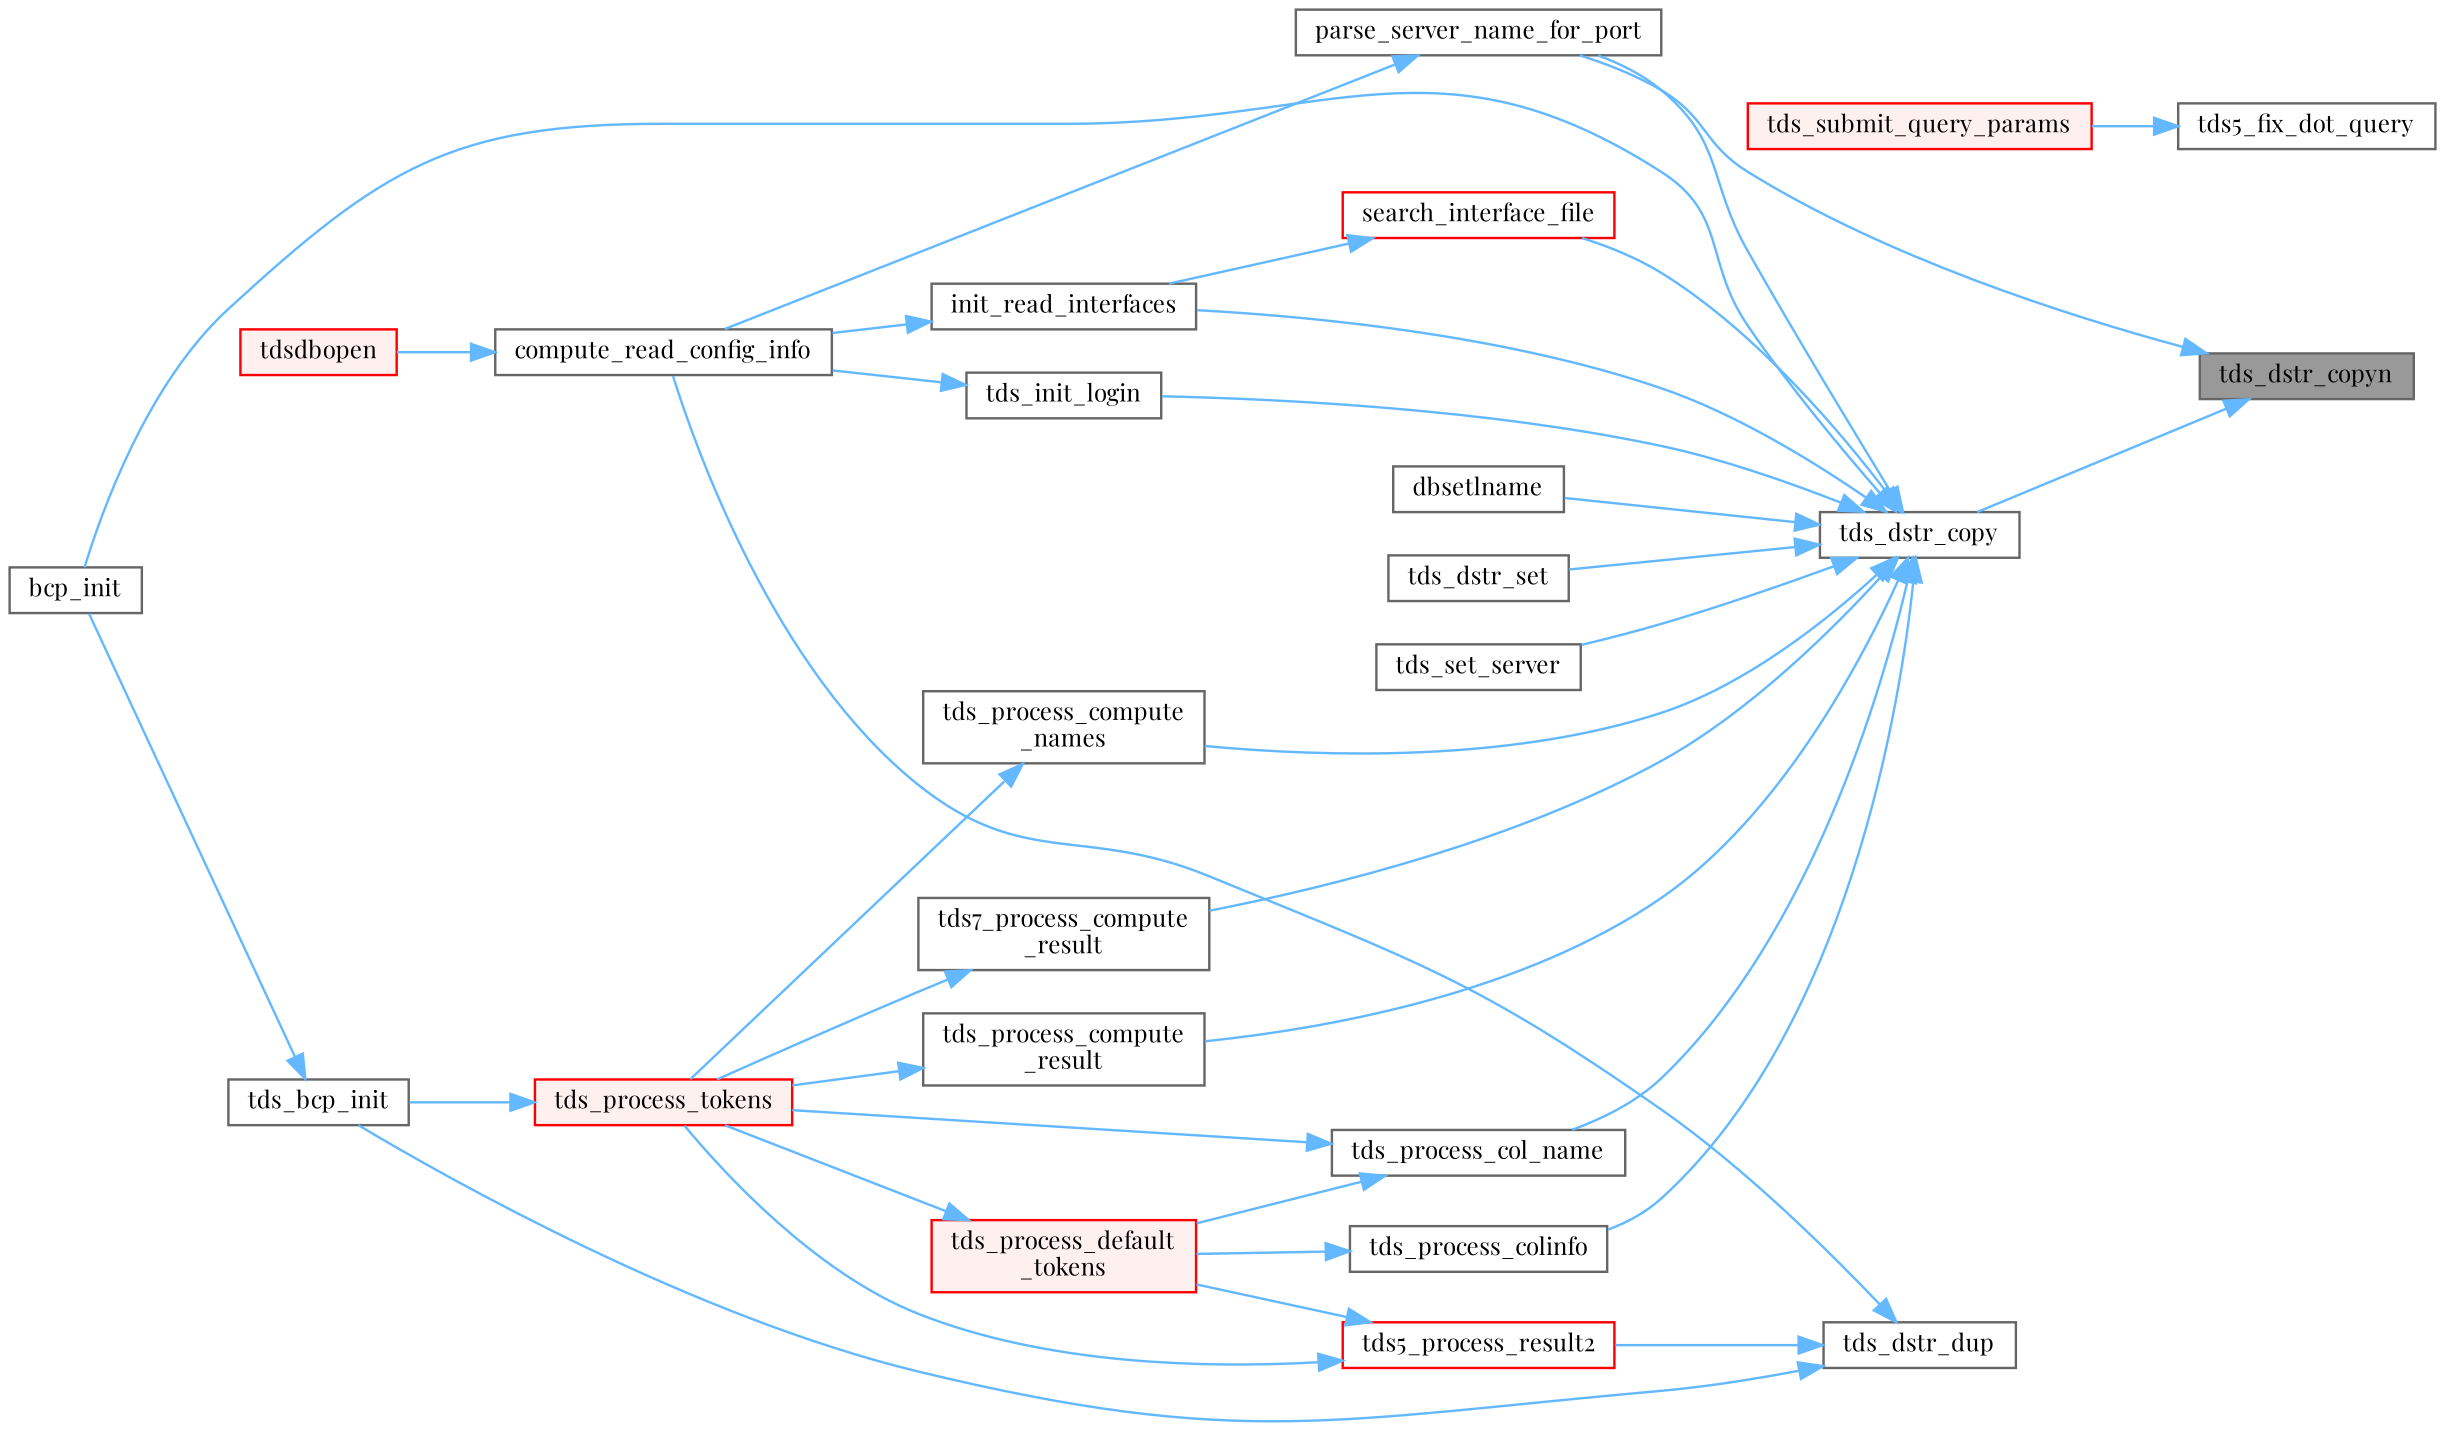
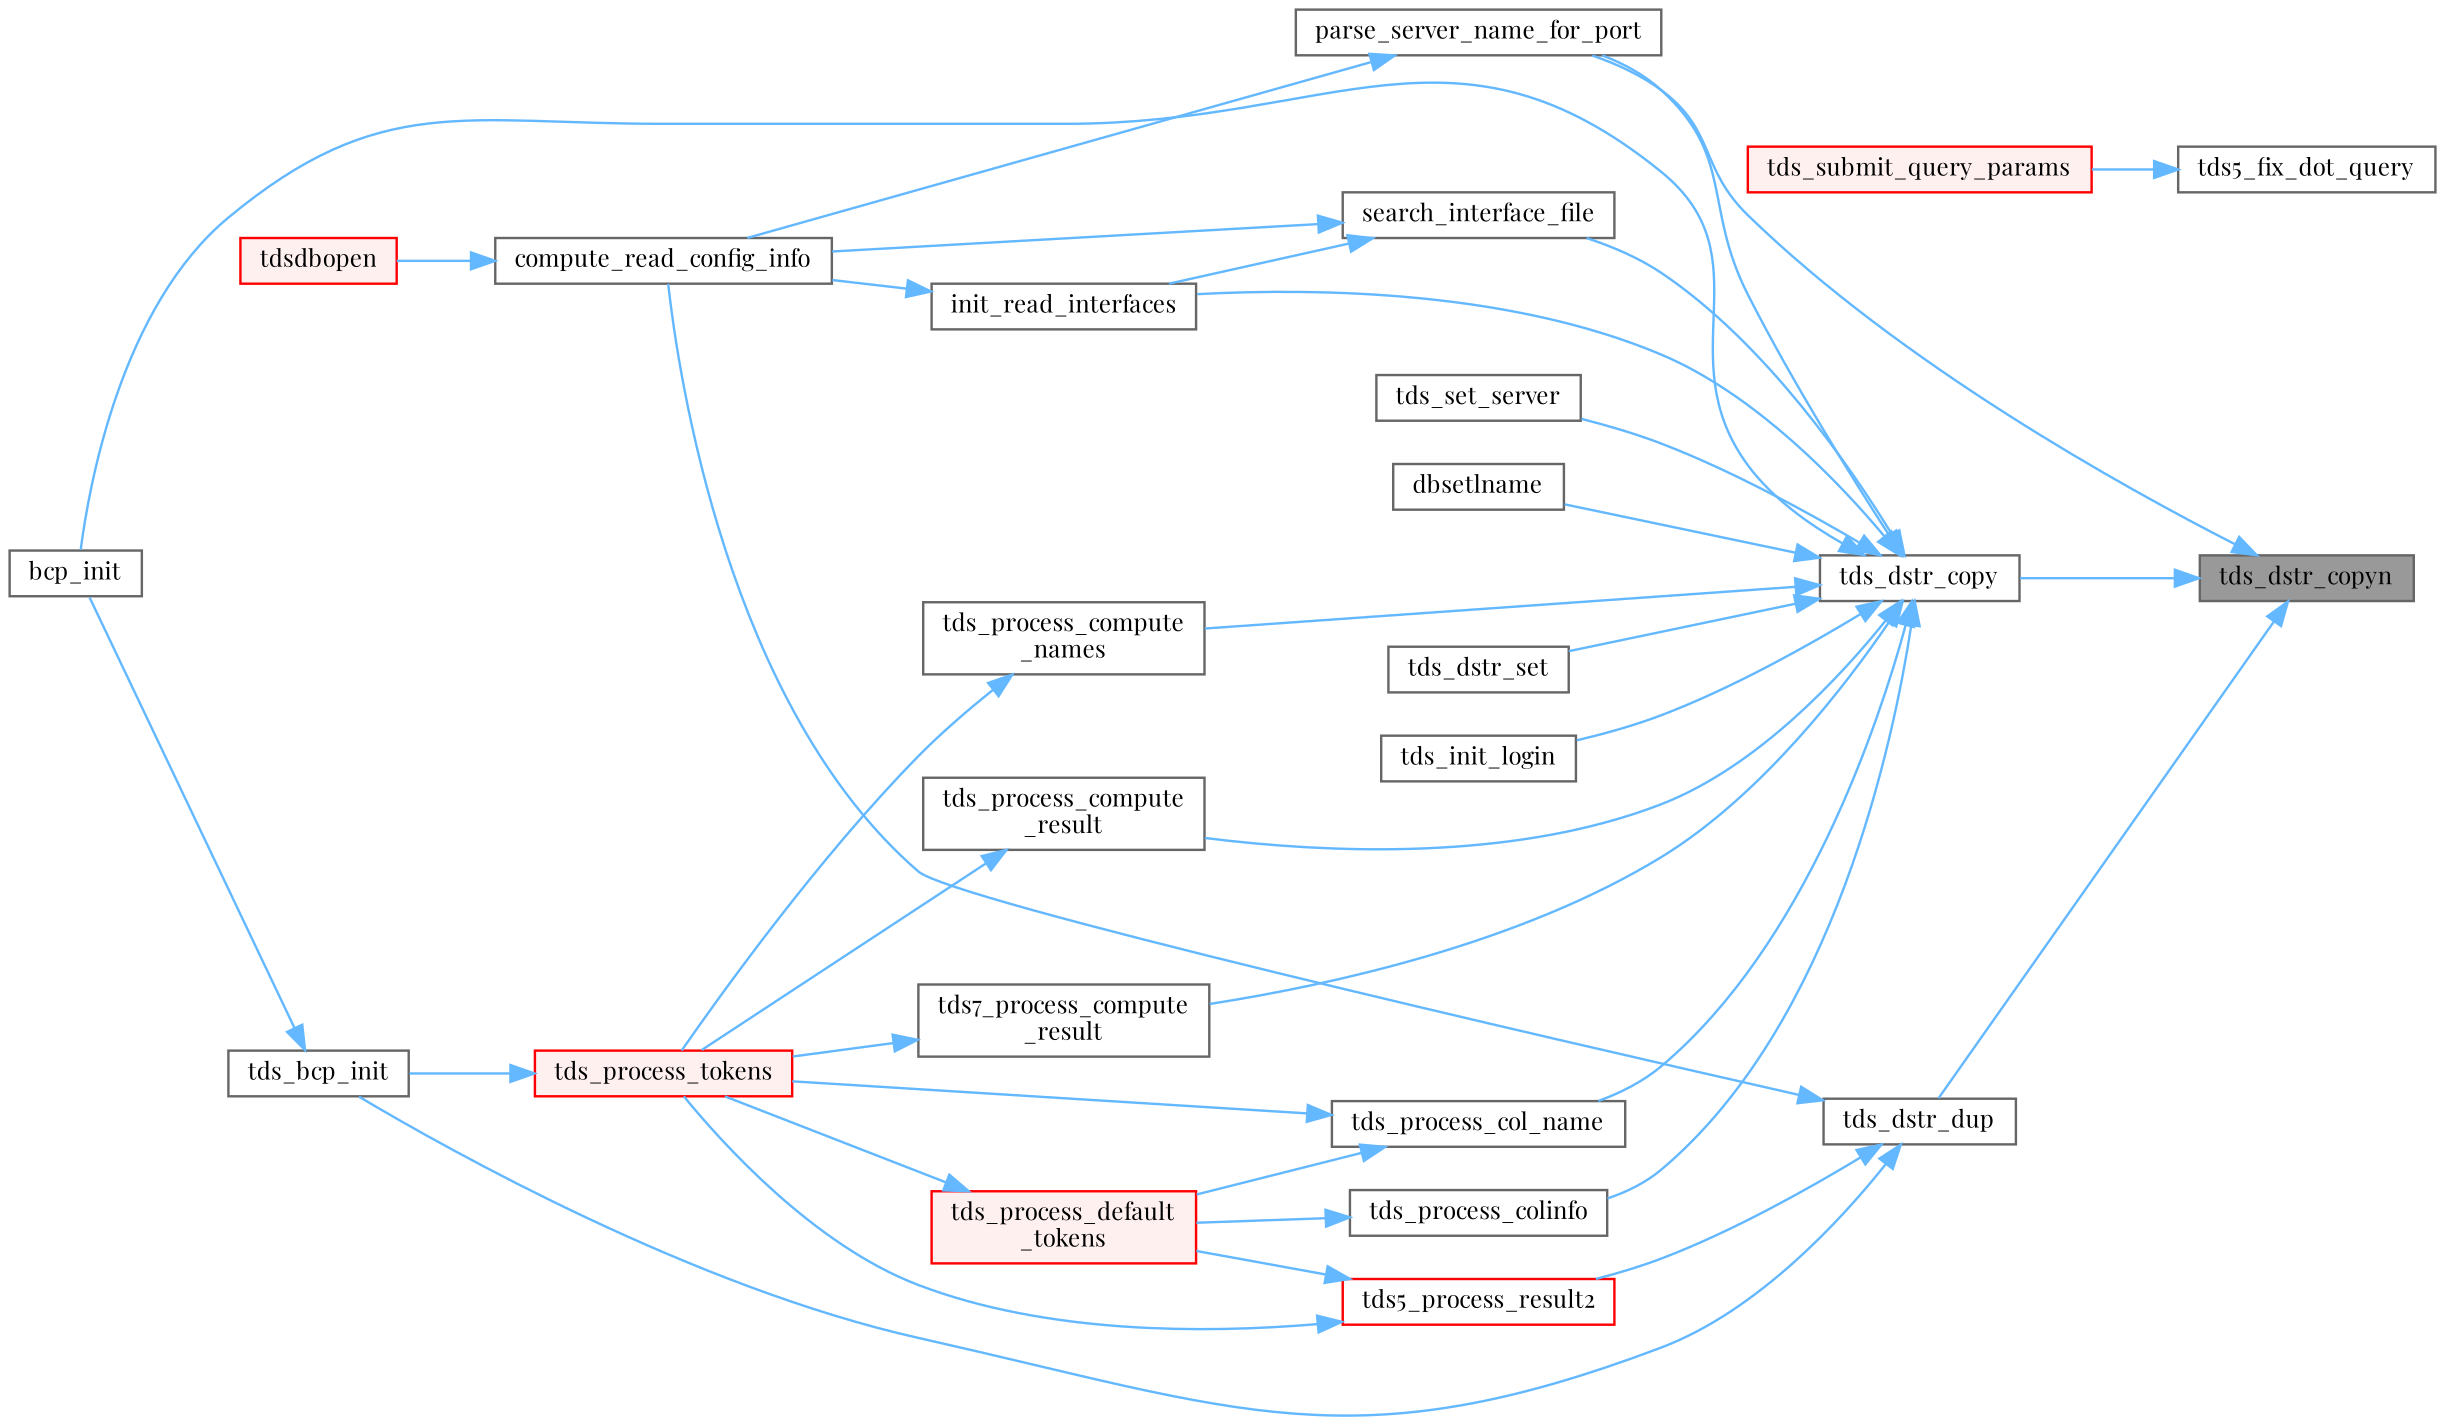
(1479, 215) -> (1479, 215)
(887, 376) -> (1075, 238)
none -> (2106, 860)
